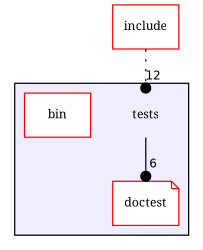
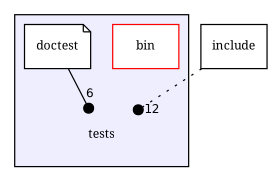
(146, 27) -> (234, 47)
(146, 154) -> (77, 86)
(146, 203) -> (58, 47)
